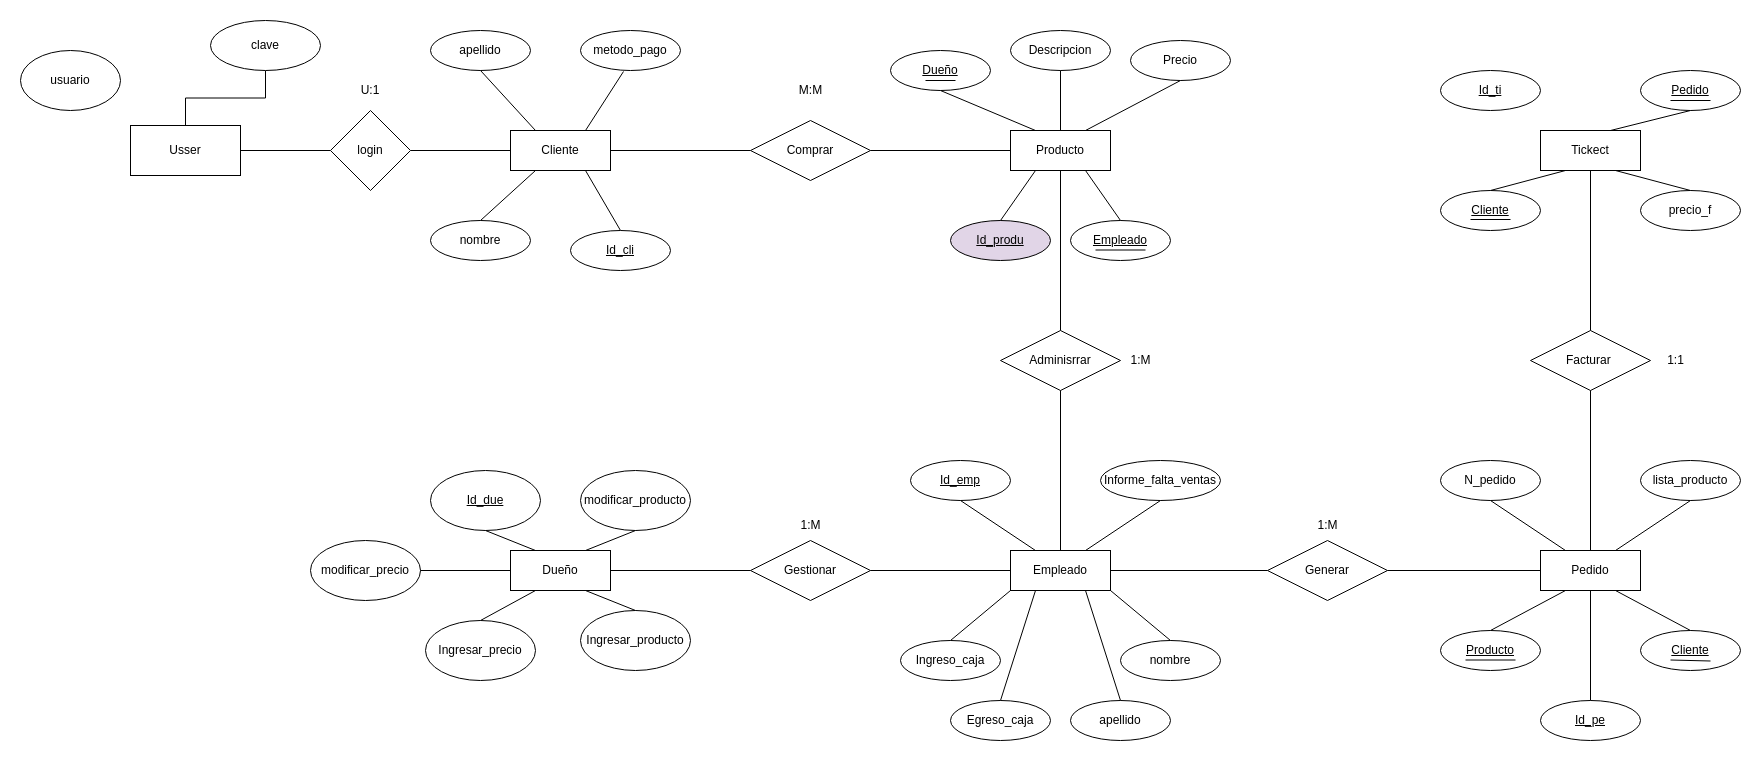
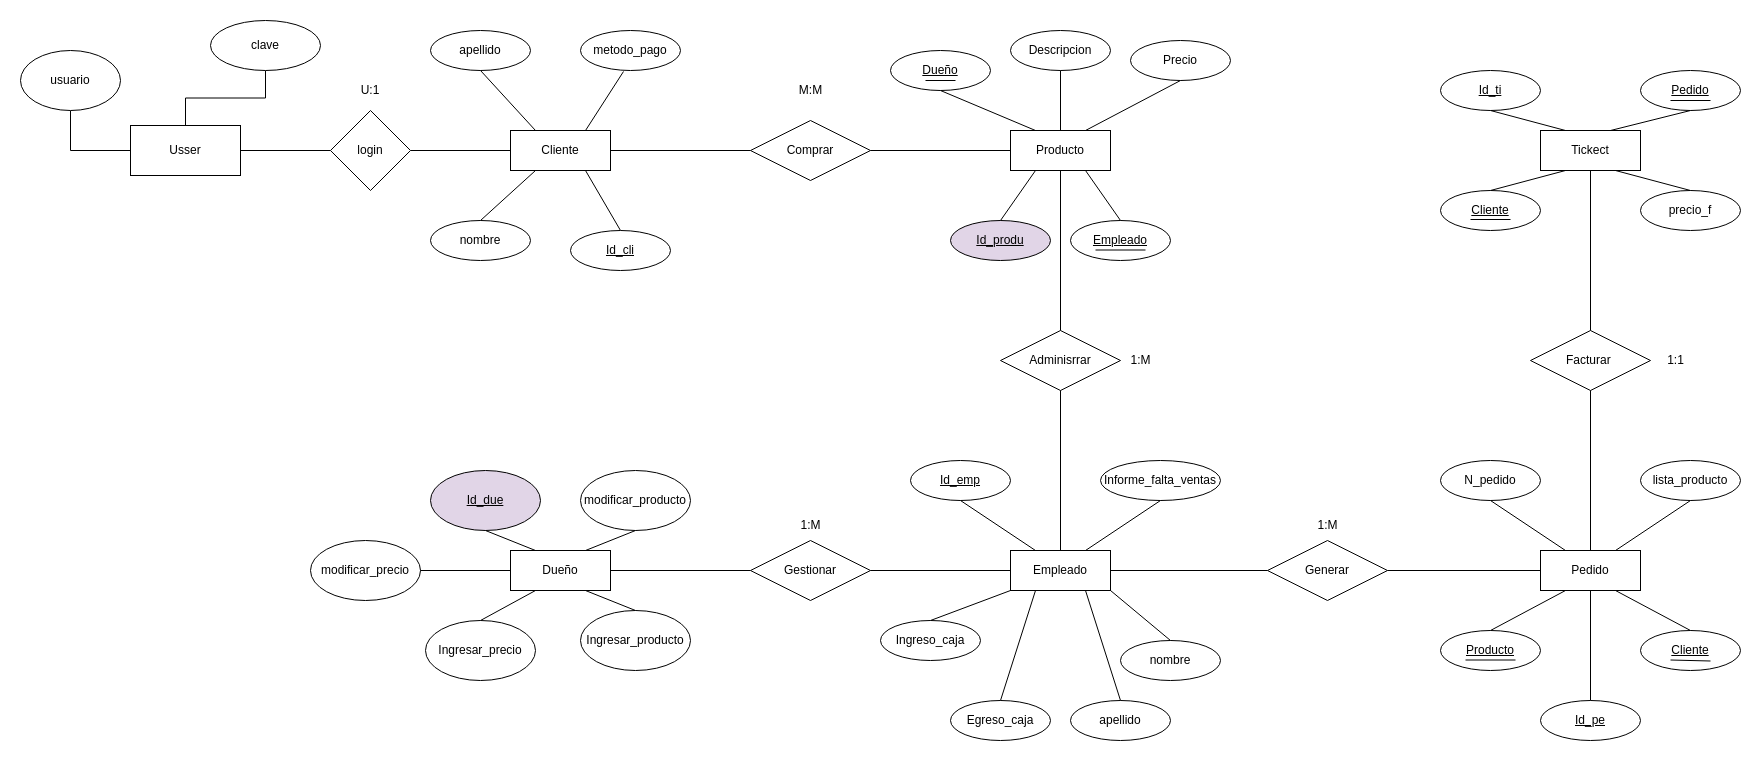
none -> (1528, 120)
none -> (81, 151)
(486, 501) -> (486, 501)
(951, 661) -> (931, 641)
